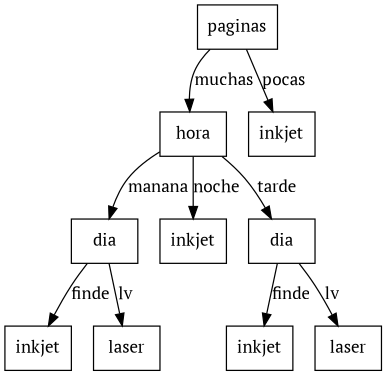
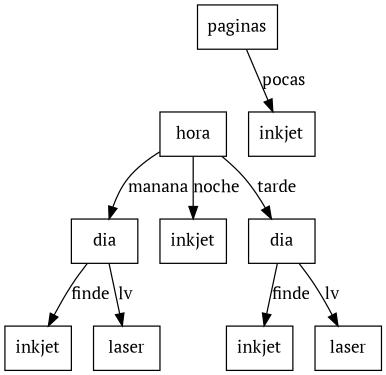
(194, 72) -> none
